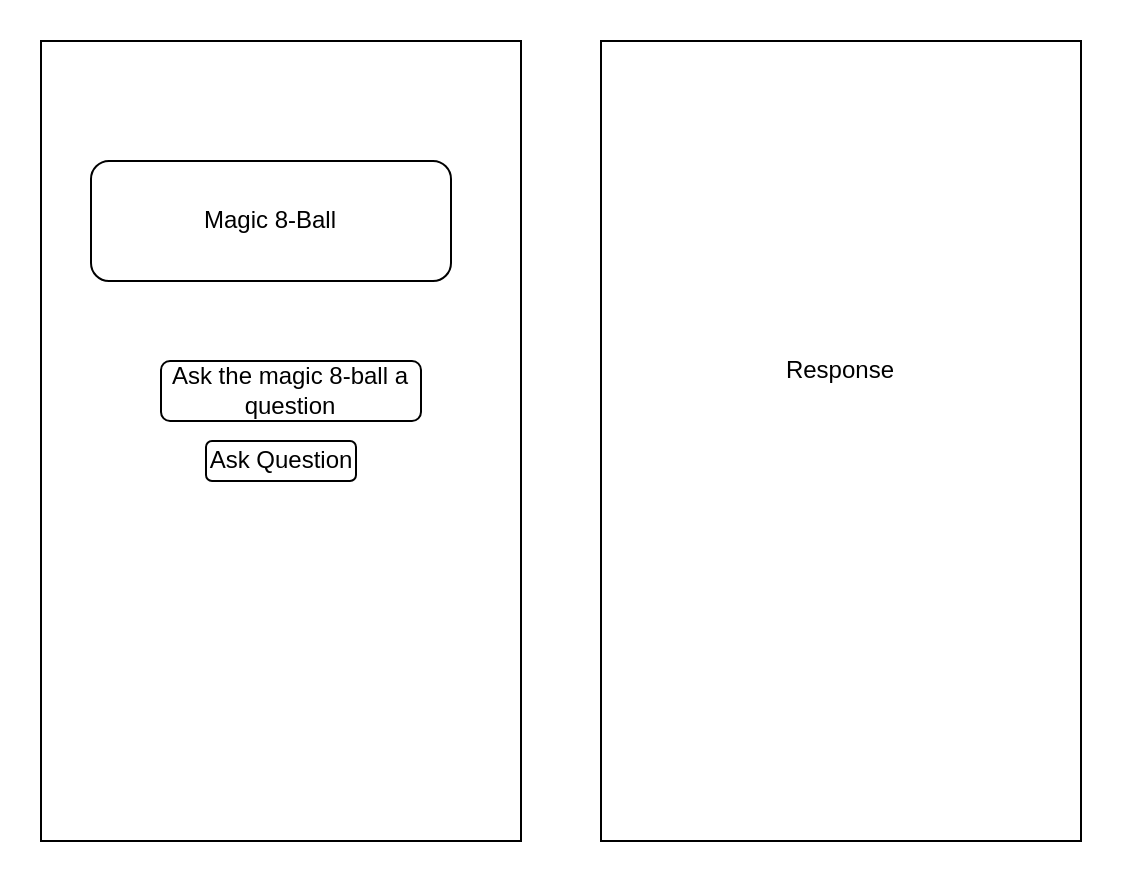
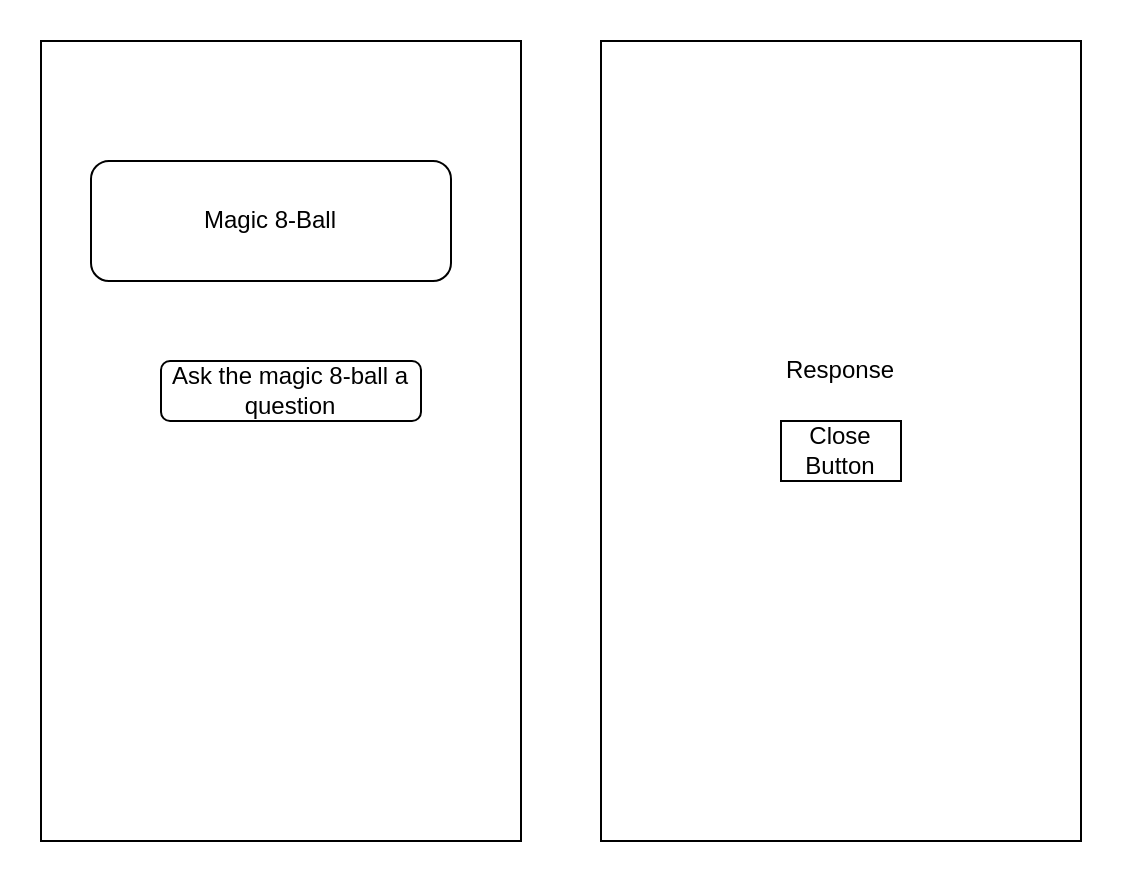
none -> (841, 451)
(281, 461) -> none
